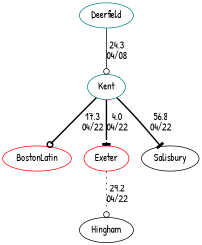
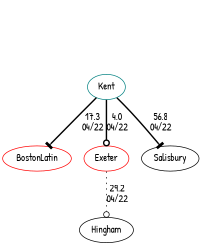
(106, 15) -> none
(106, 120) -> (106, 120)
(73, 121) -> (73, 121)
